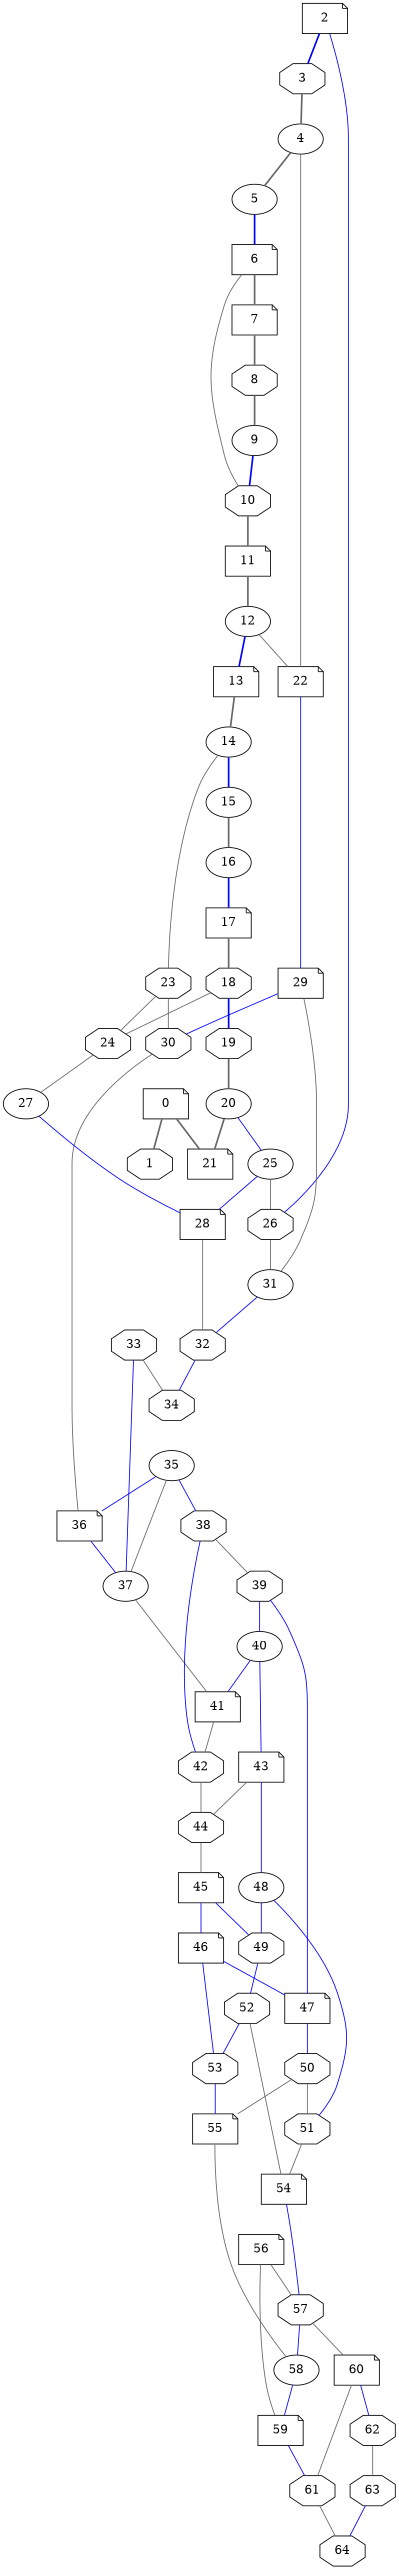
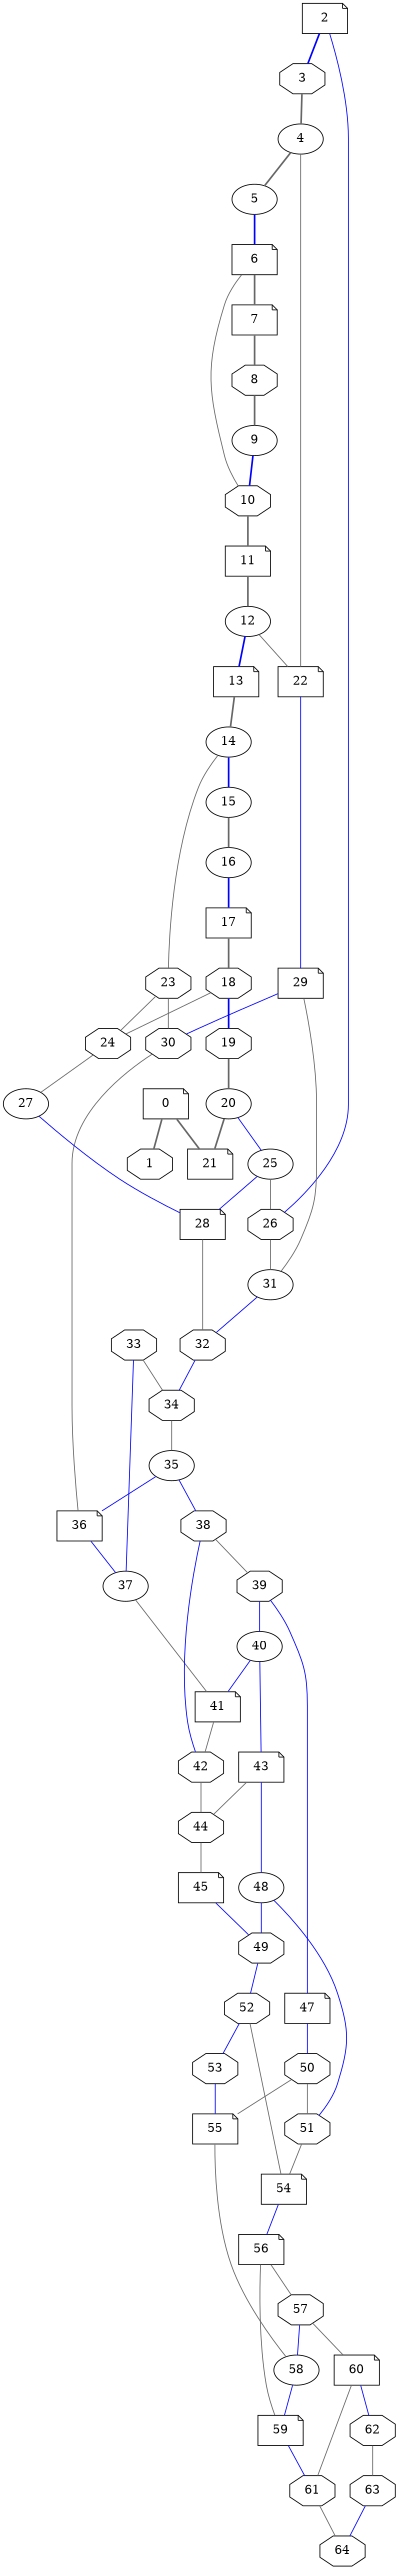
(149, 1526) -> (172, 1436)
(201, 1948) -> none
(294, 2249) -> (273, 2219)
